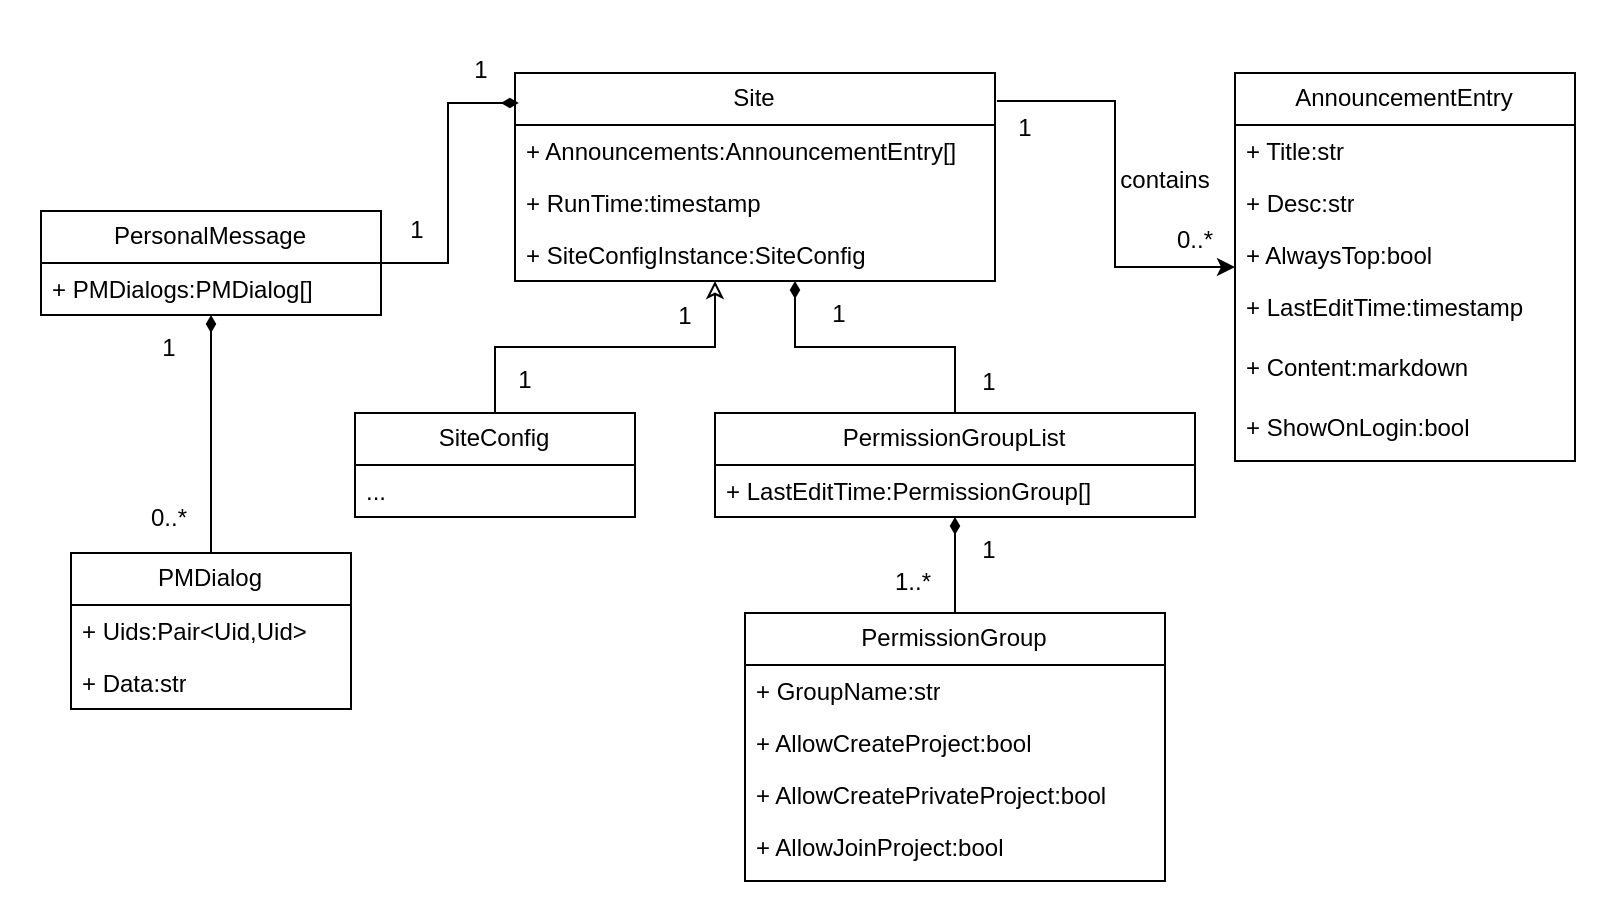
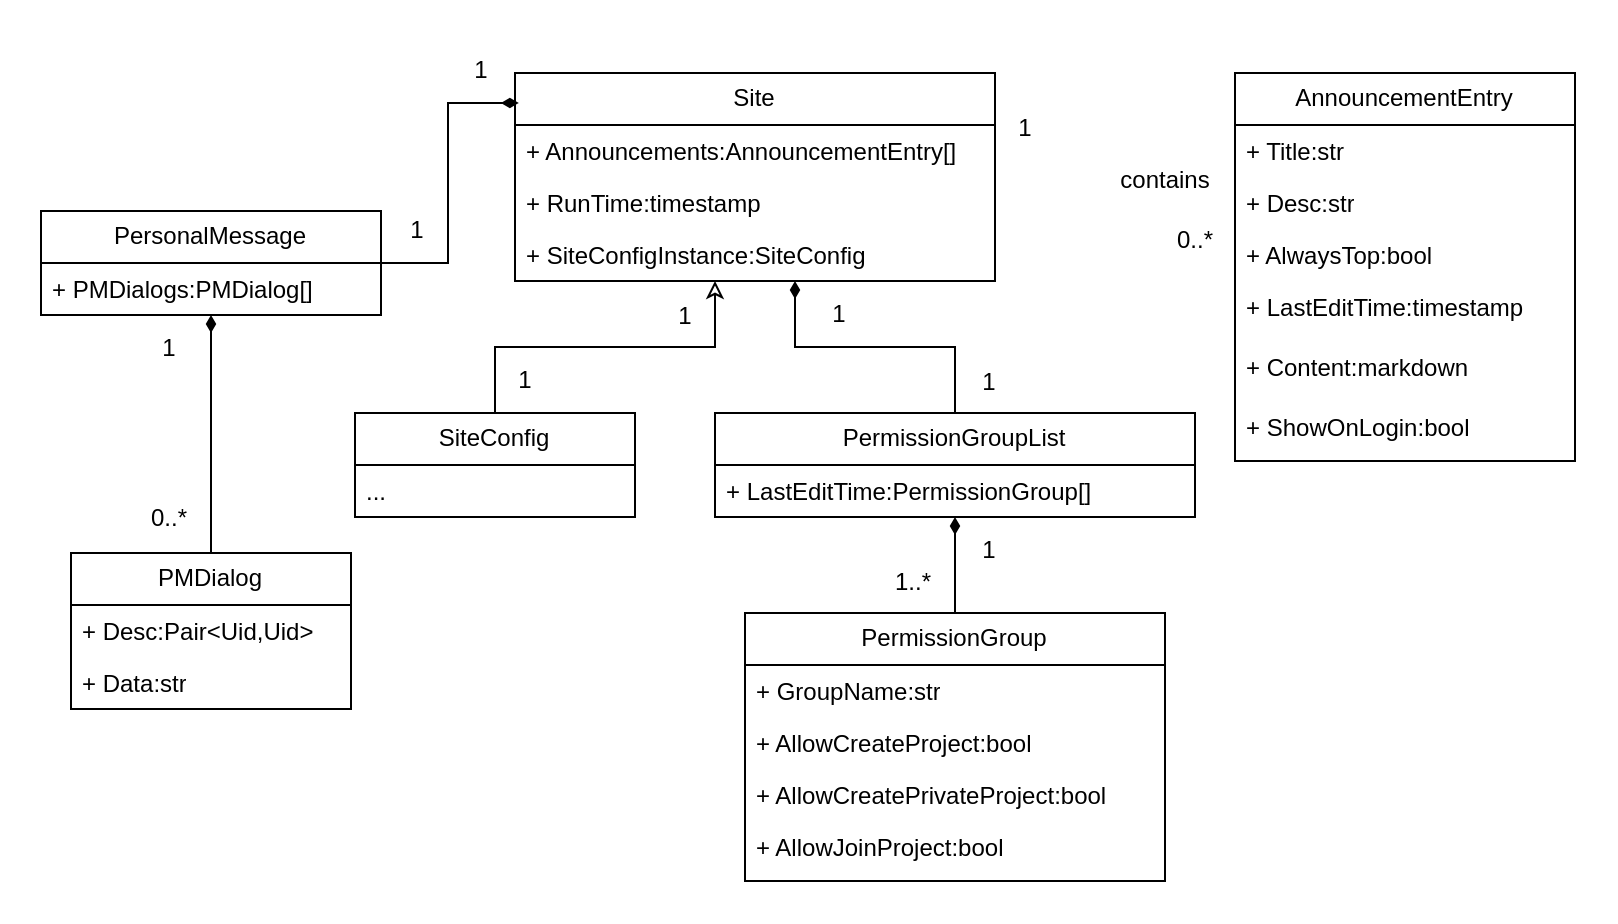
(1115, 180) -> none
(196, 633) -> (199, 633)
